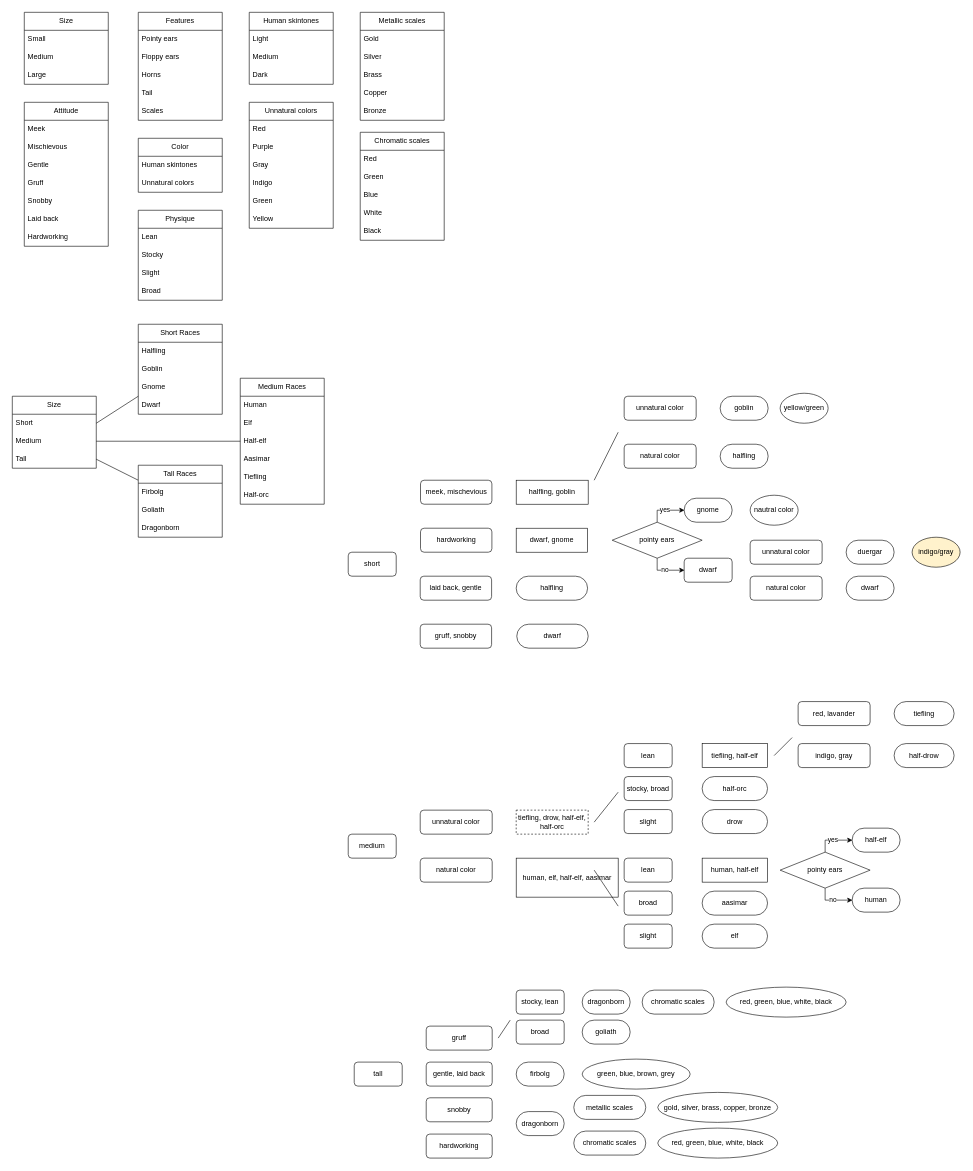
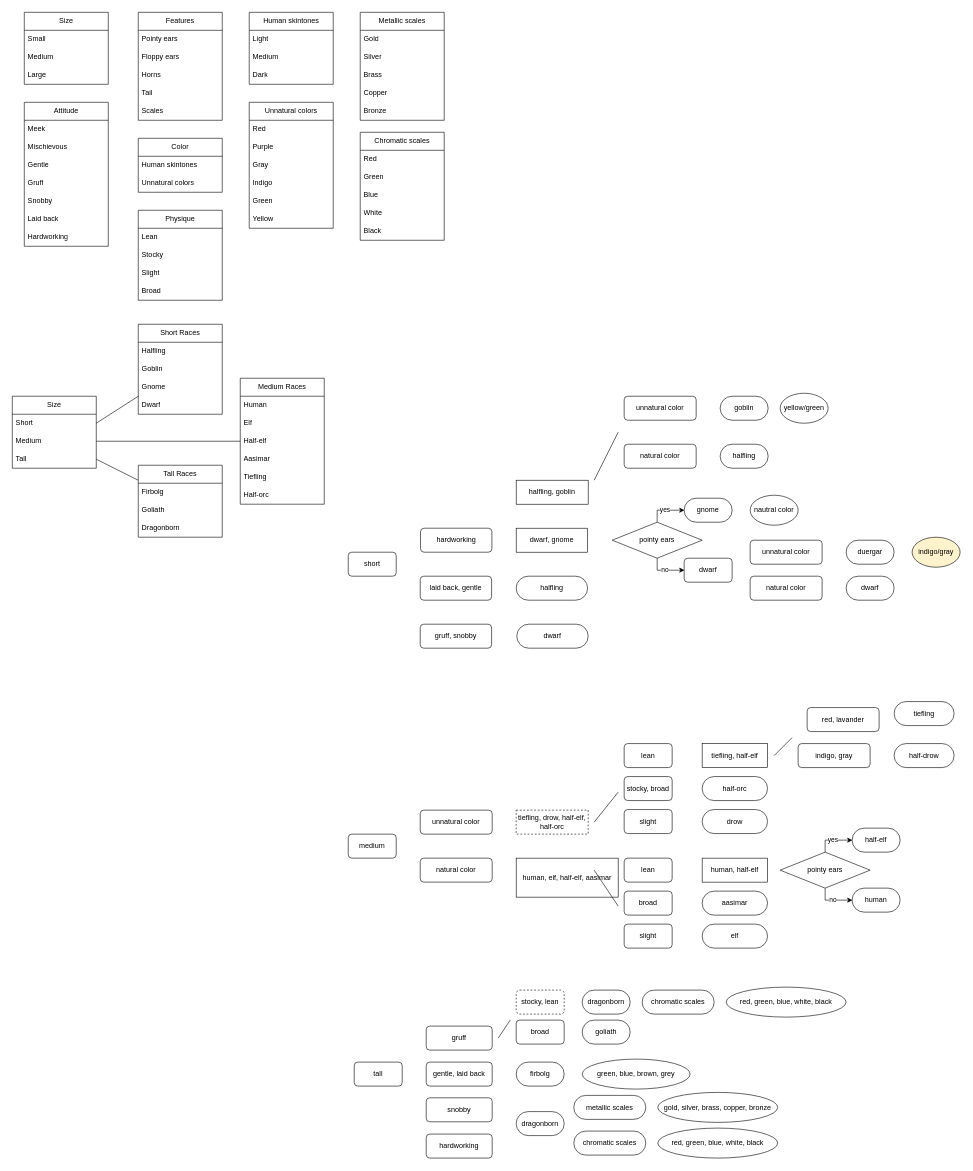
(456, 492) -> none
(834, 714) -> (843, 720)
(540, 1002) -> (540, 1002)
